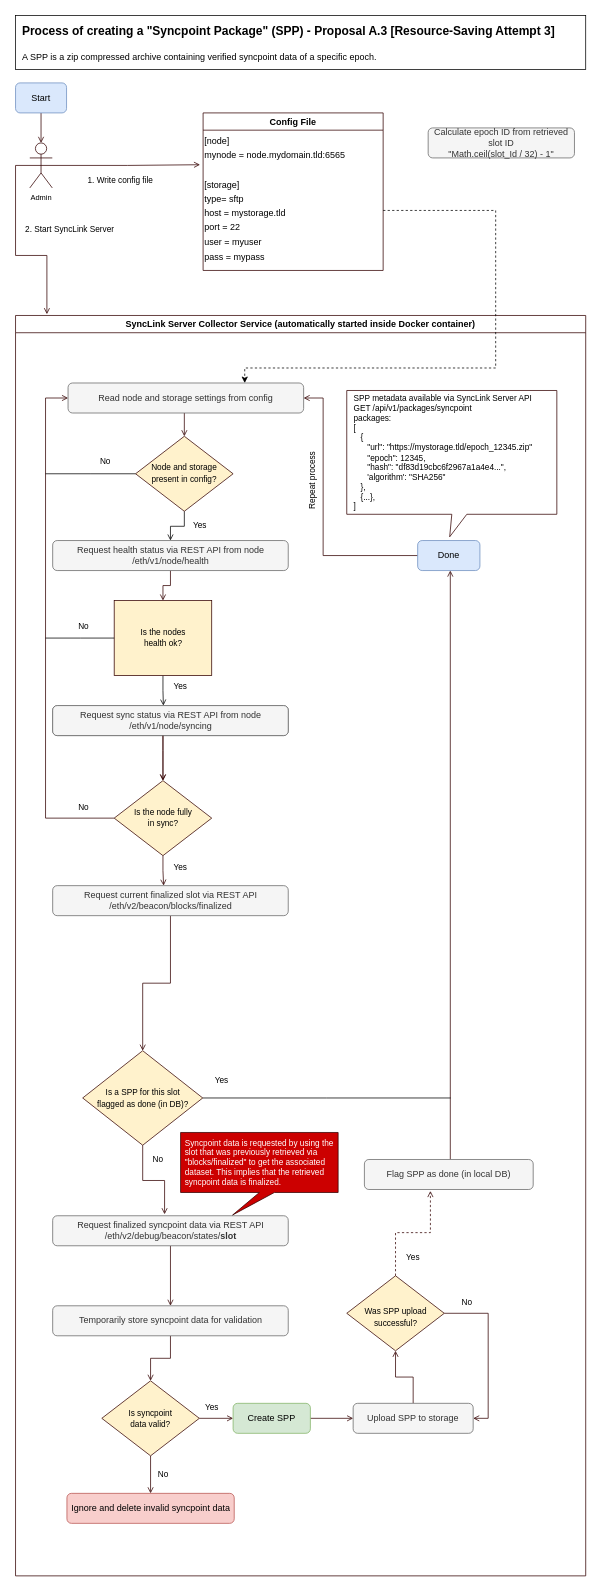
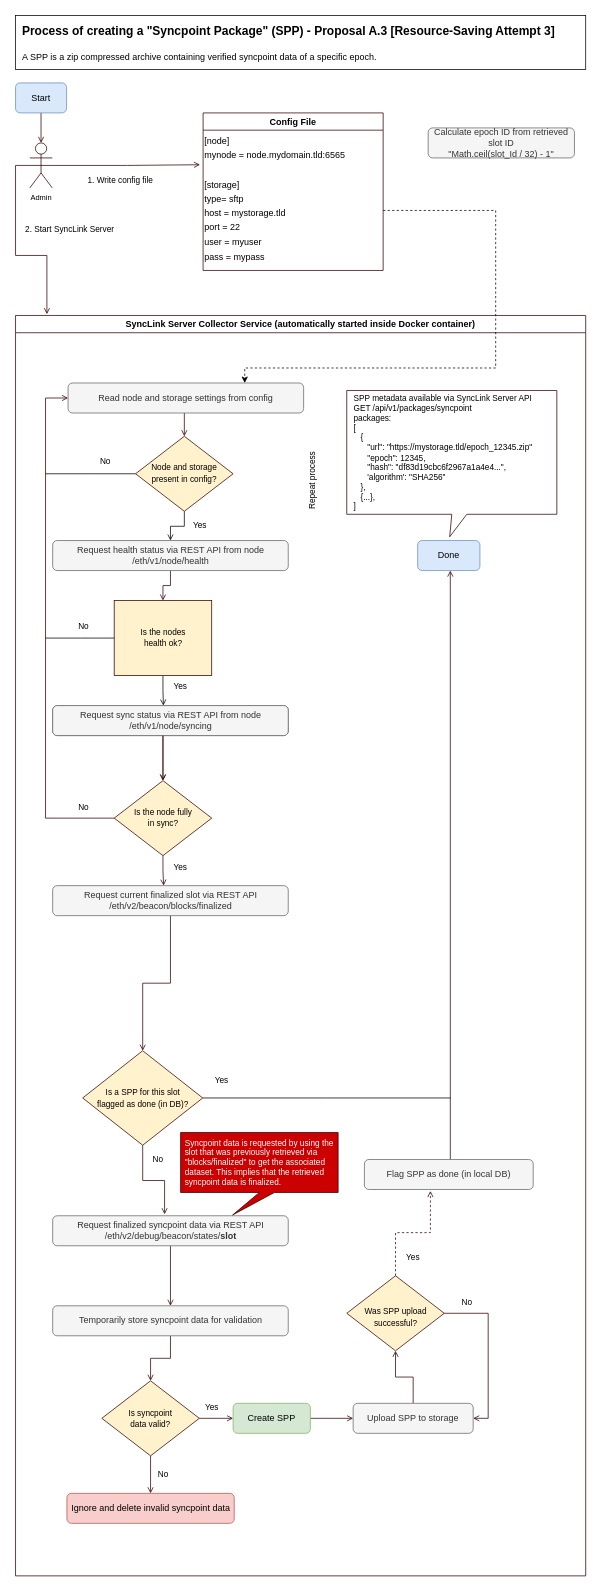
(323, 522) -> none
